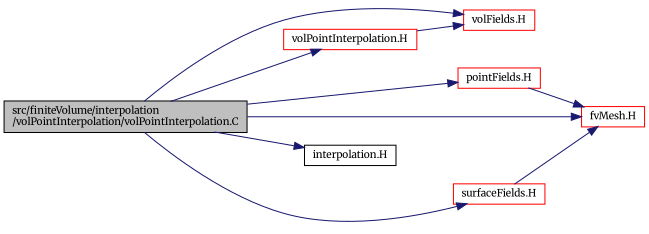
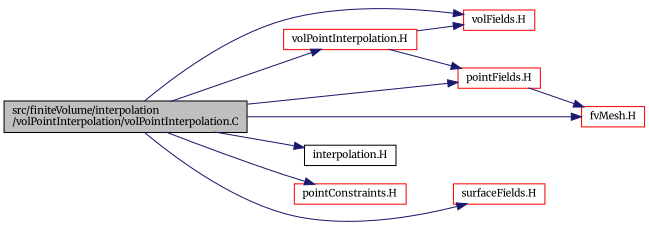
none -> (420, 58)
(552, 158) -> none
none -> (350, 194)
